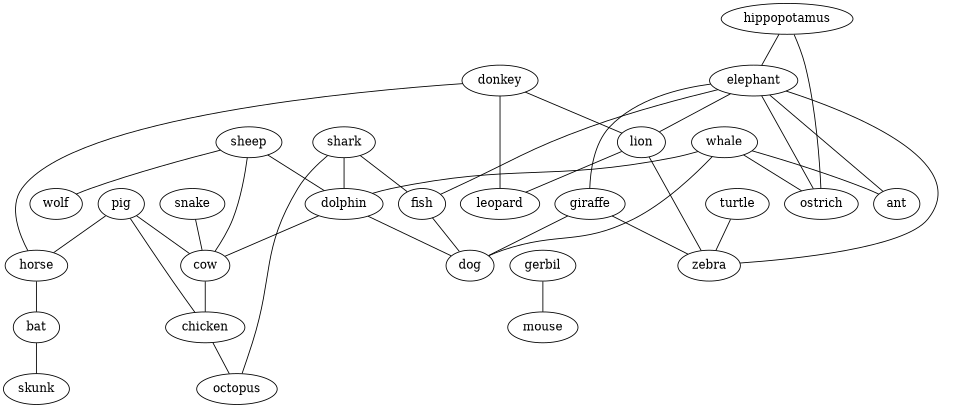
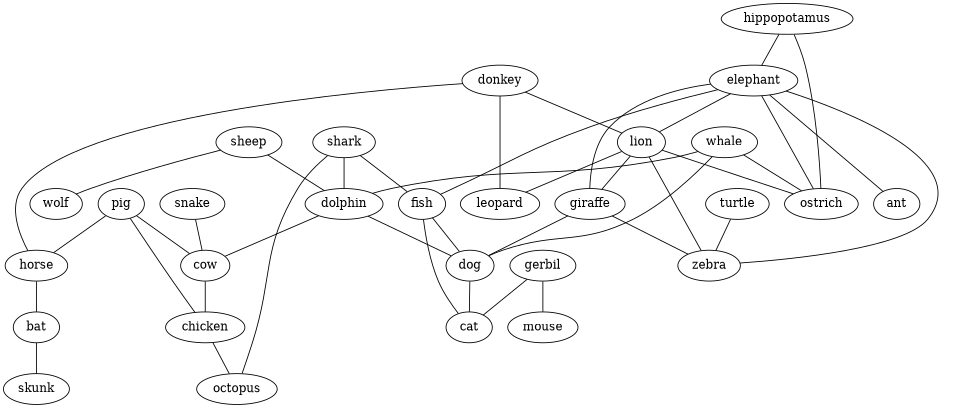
(813, 170) -> none
none -> (728, 172)
none -> (616, 173)
(237, 207) -> none
none -> (469, 327)
